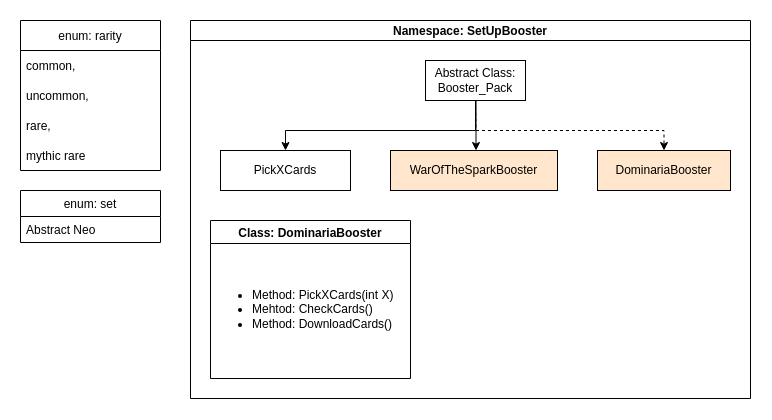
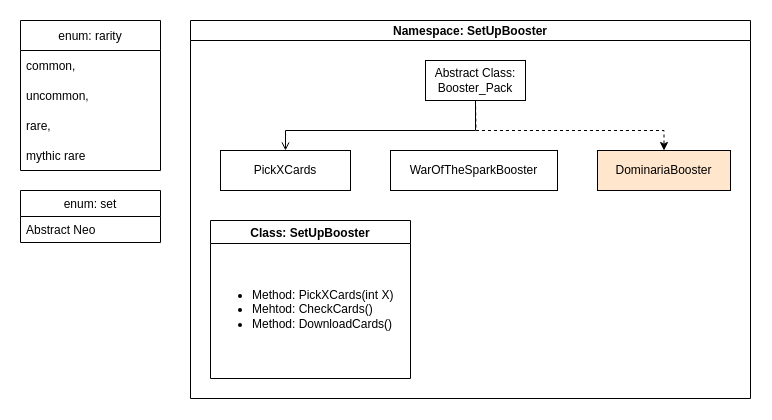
(476, 138) -> none
(286, 142) -> (286, 143)
(474, 171) -> (474, 171)
(310, 233) -> (310, 233)
